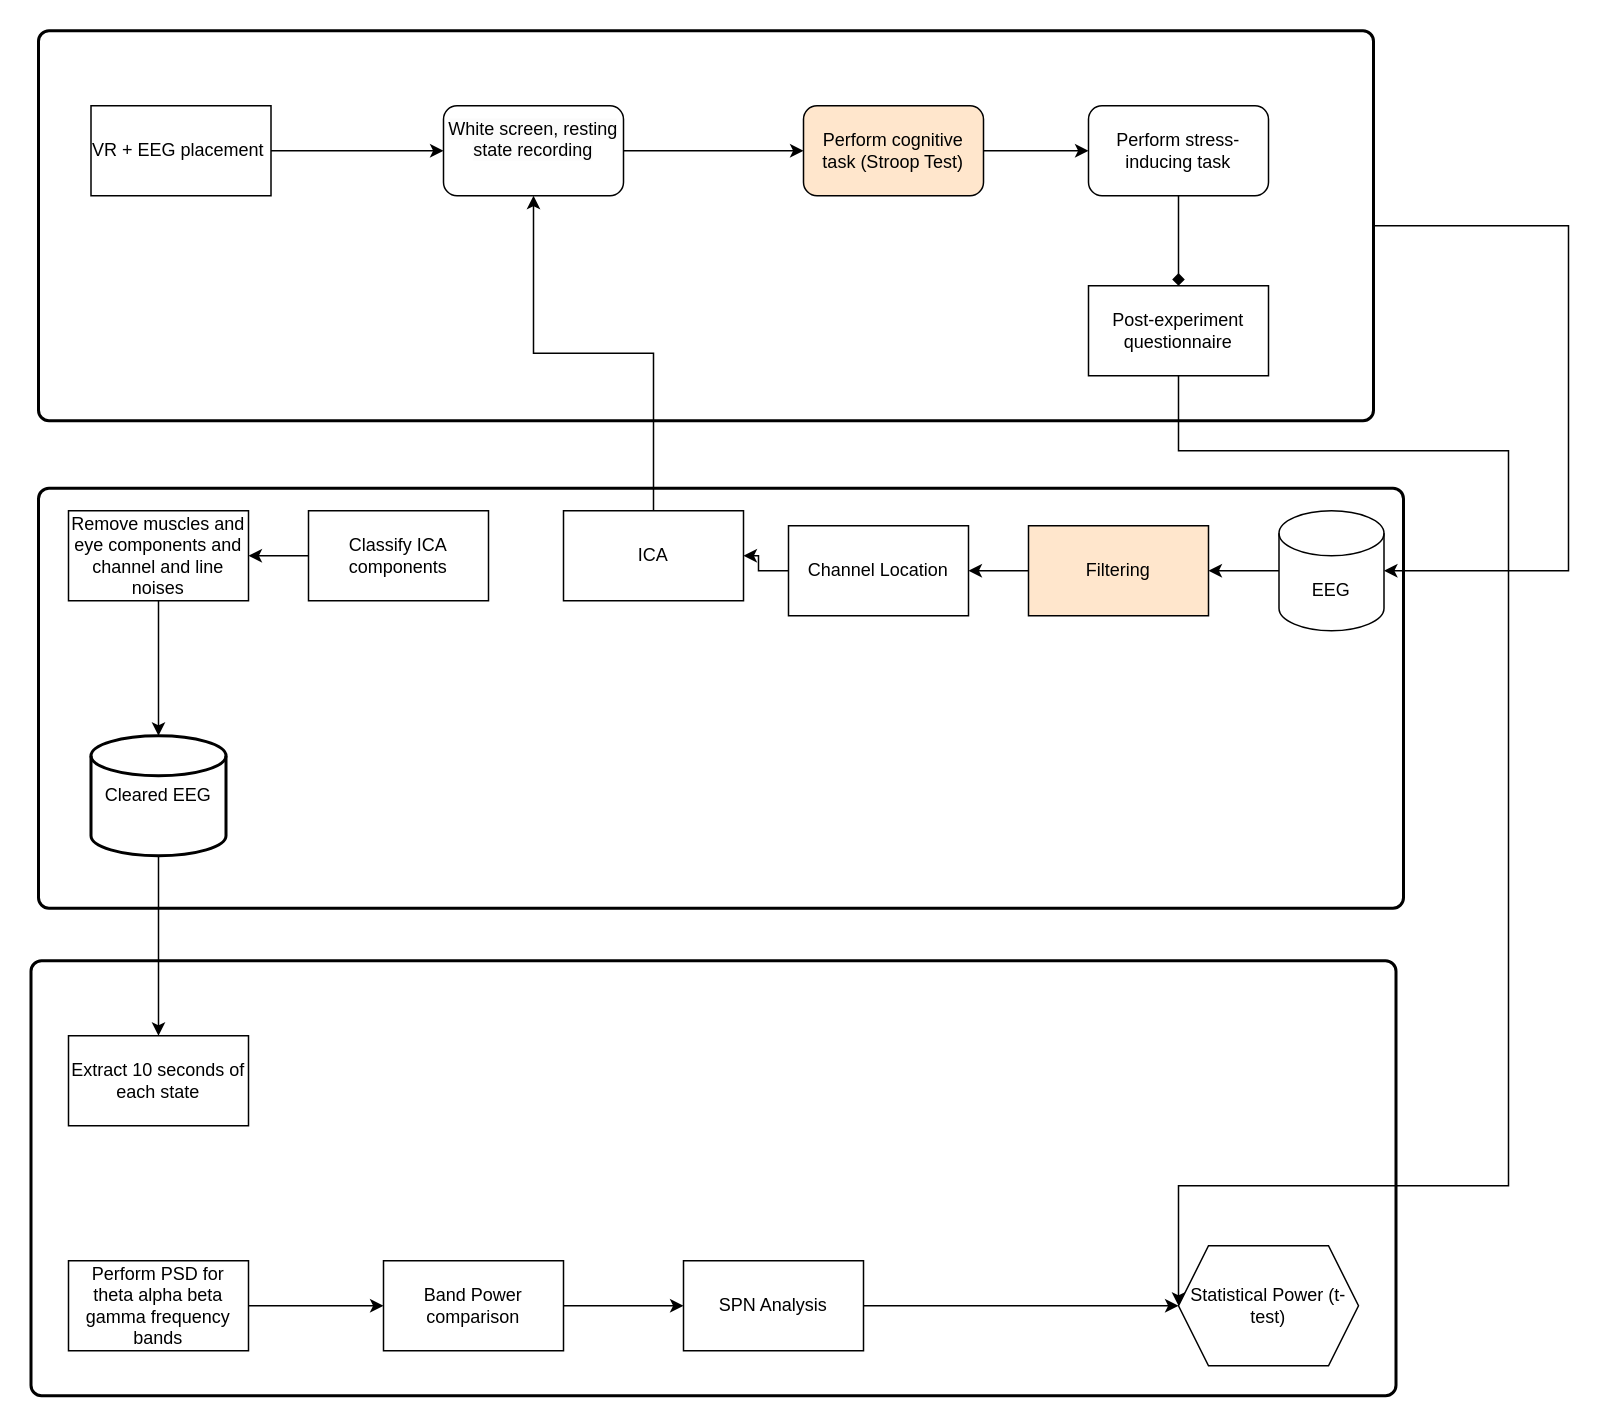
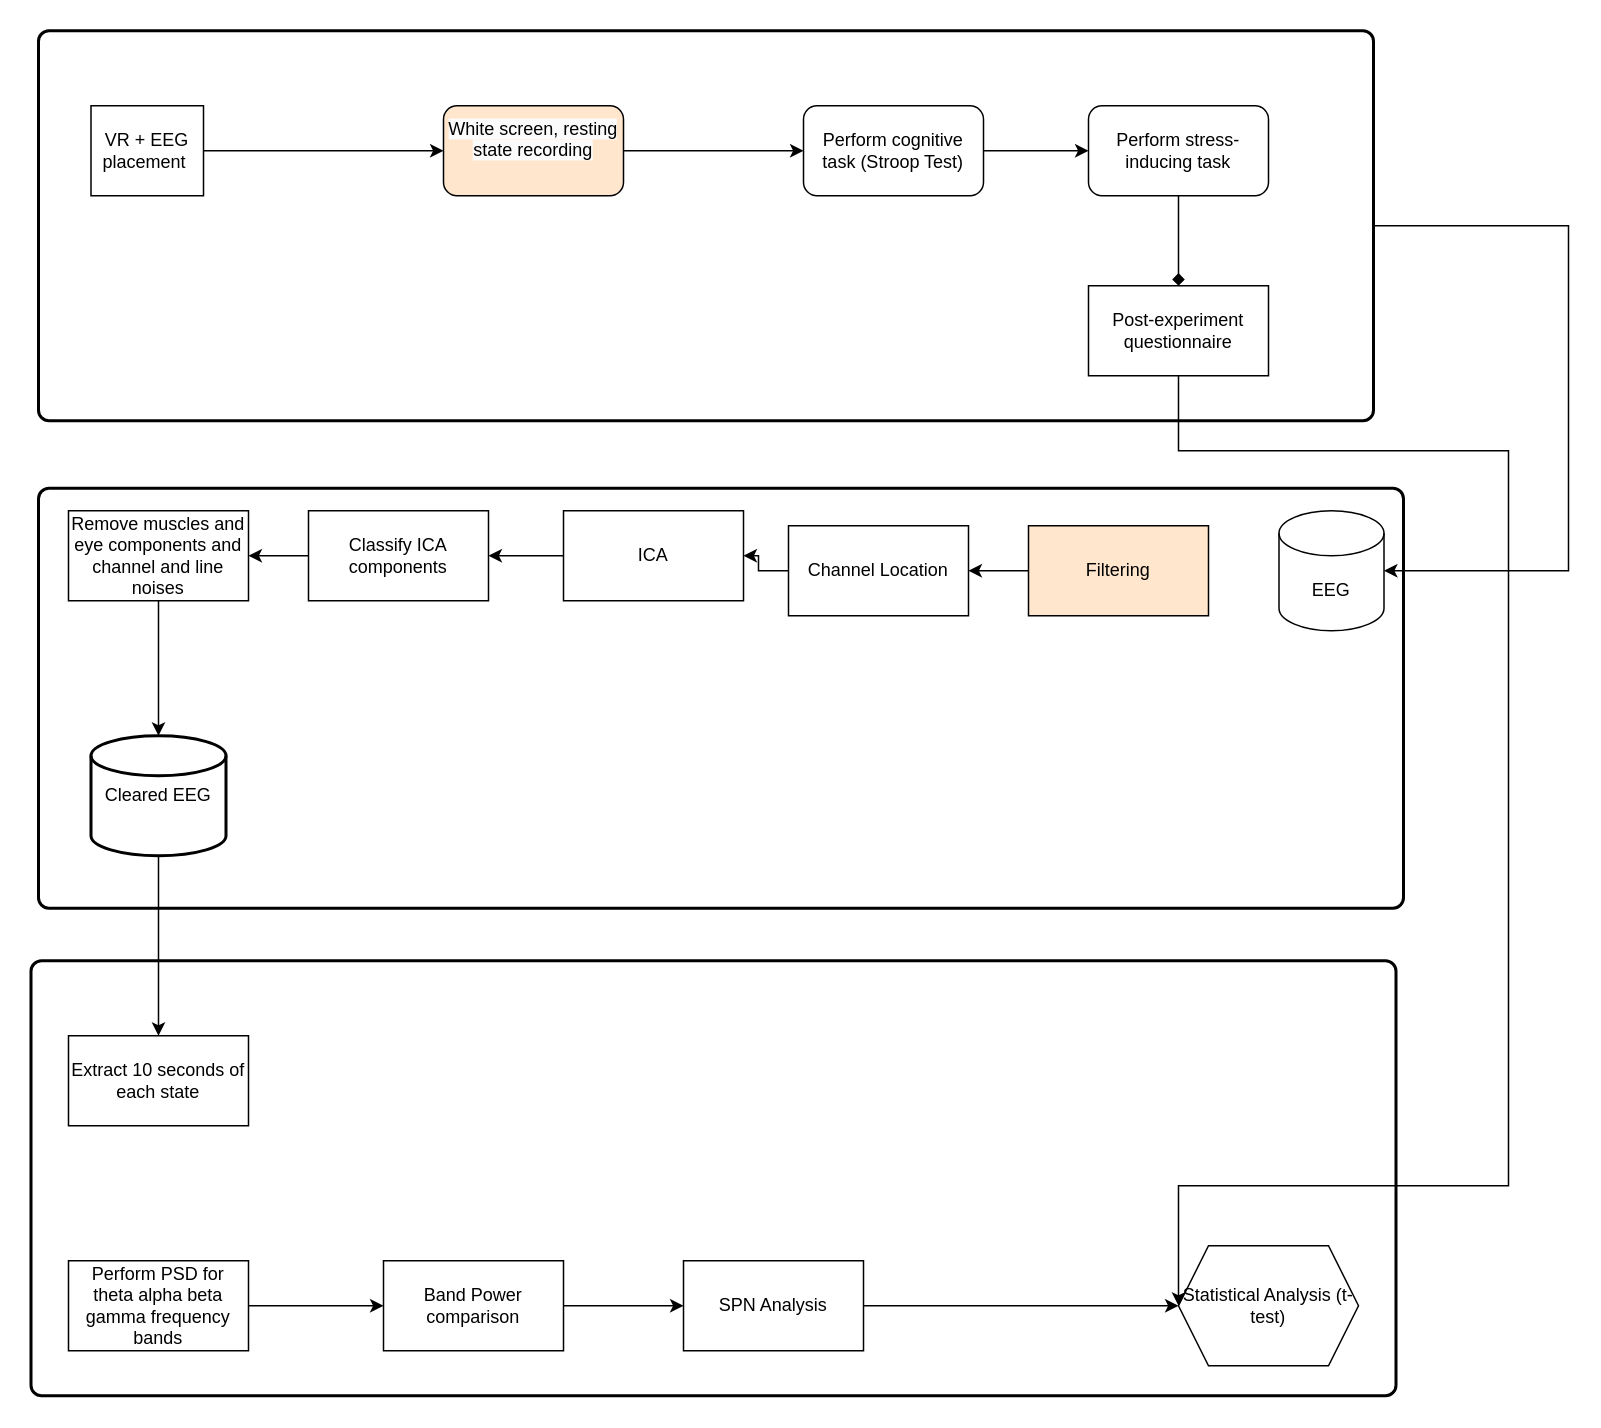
(181, 151) -> (147, 151)
(533, 151) -> (533, 151)
(893, 151) -> (893, 151)
(598, 353) -> (531, 556)
(1248, 571) -> none
(1268, 1306) -> (1268, 1306)
